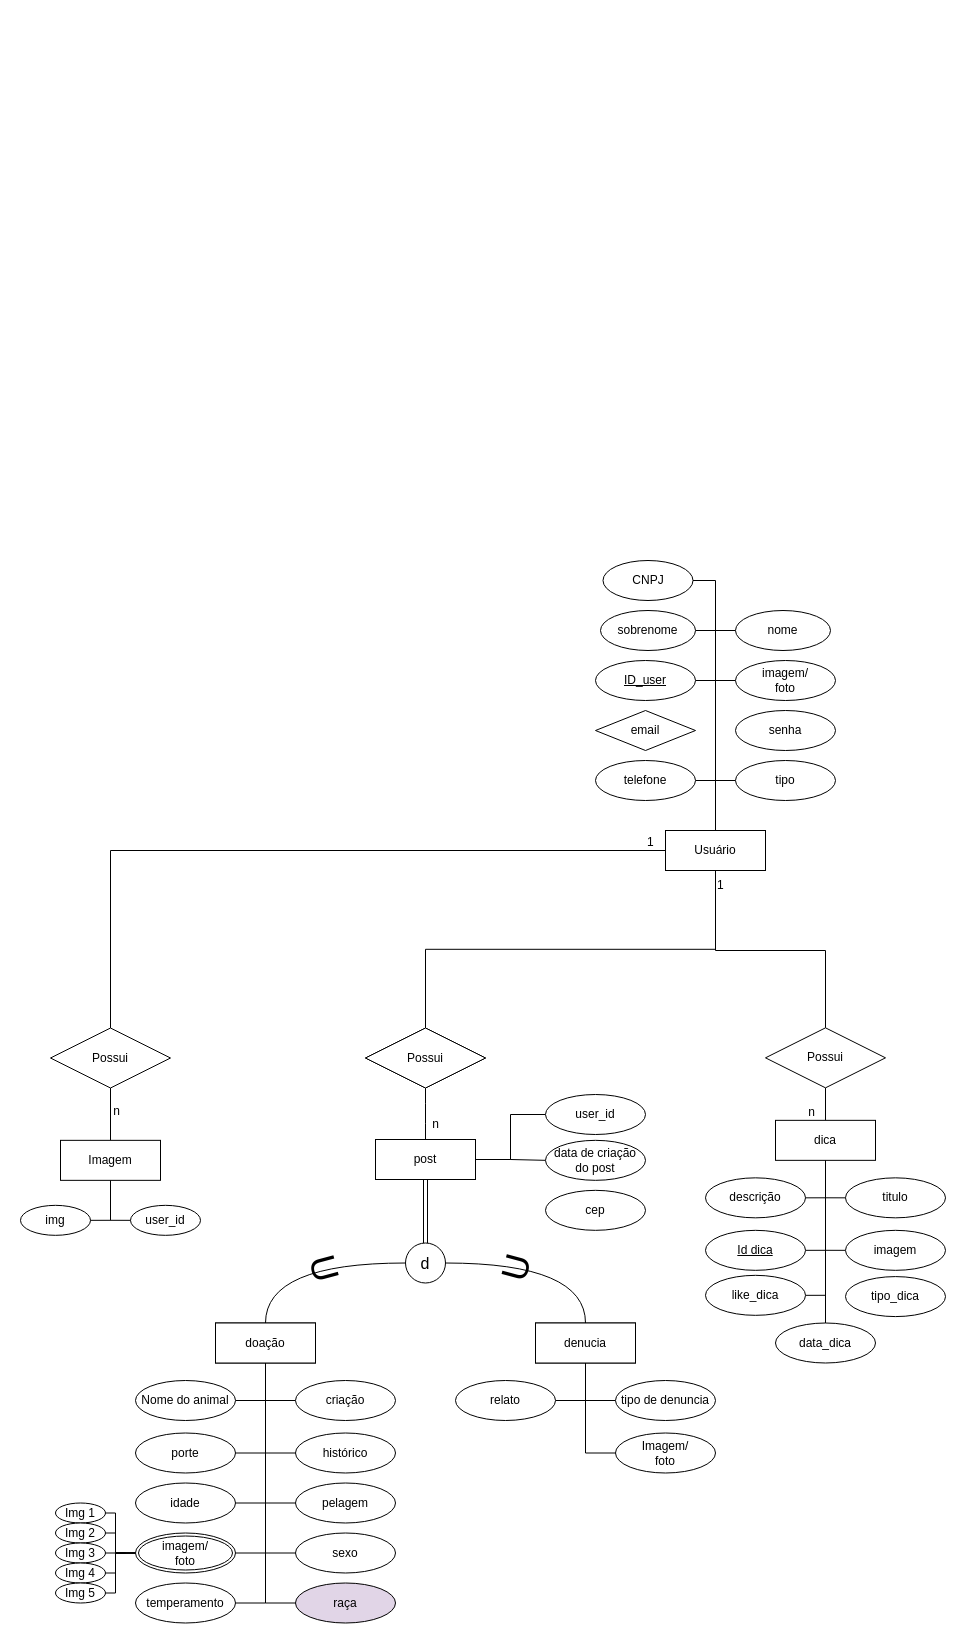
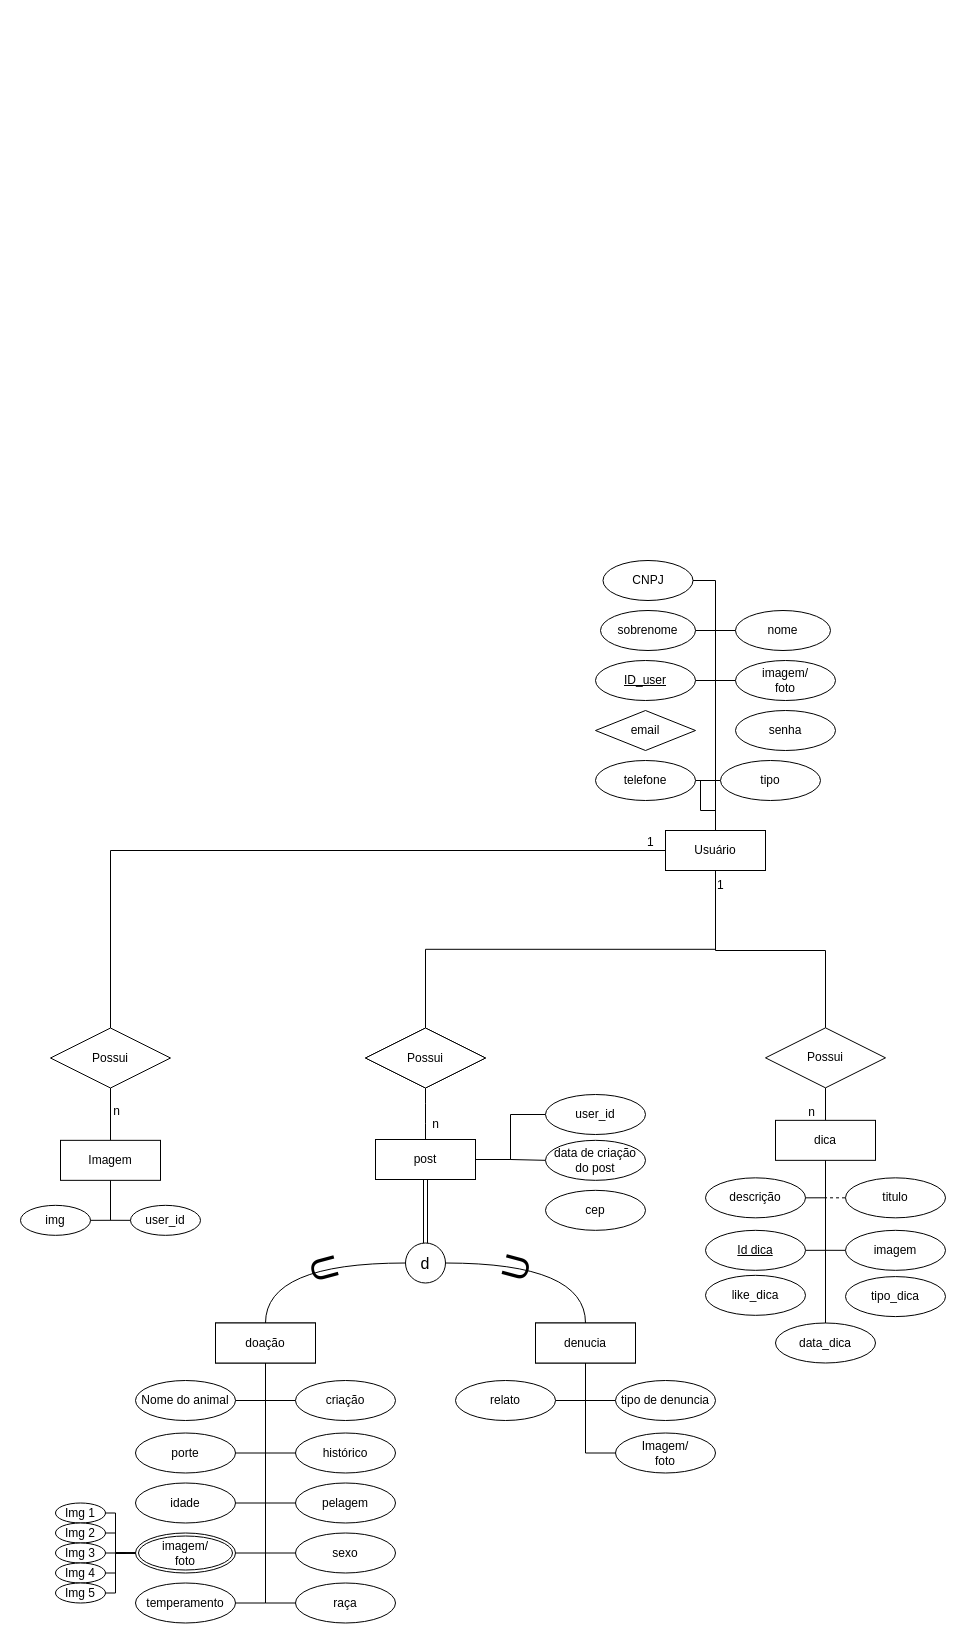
(786, 781) -> (771, 781)
(835, 1198) -> (835, 1198)
(815, 1295) -> none
(346, 1603) -> (346, 1603)
